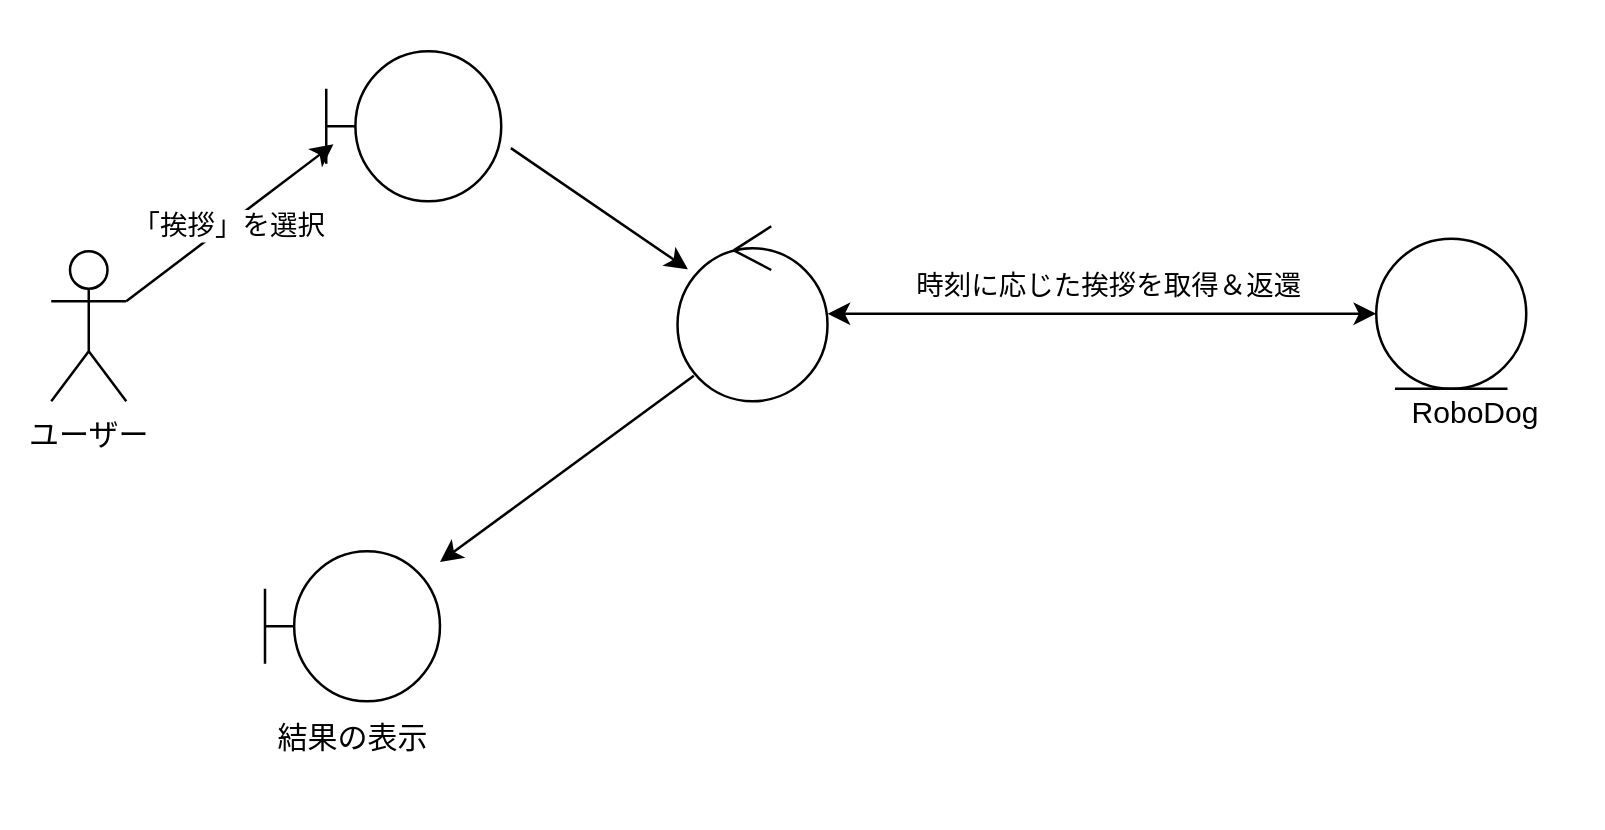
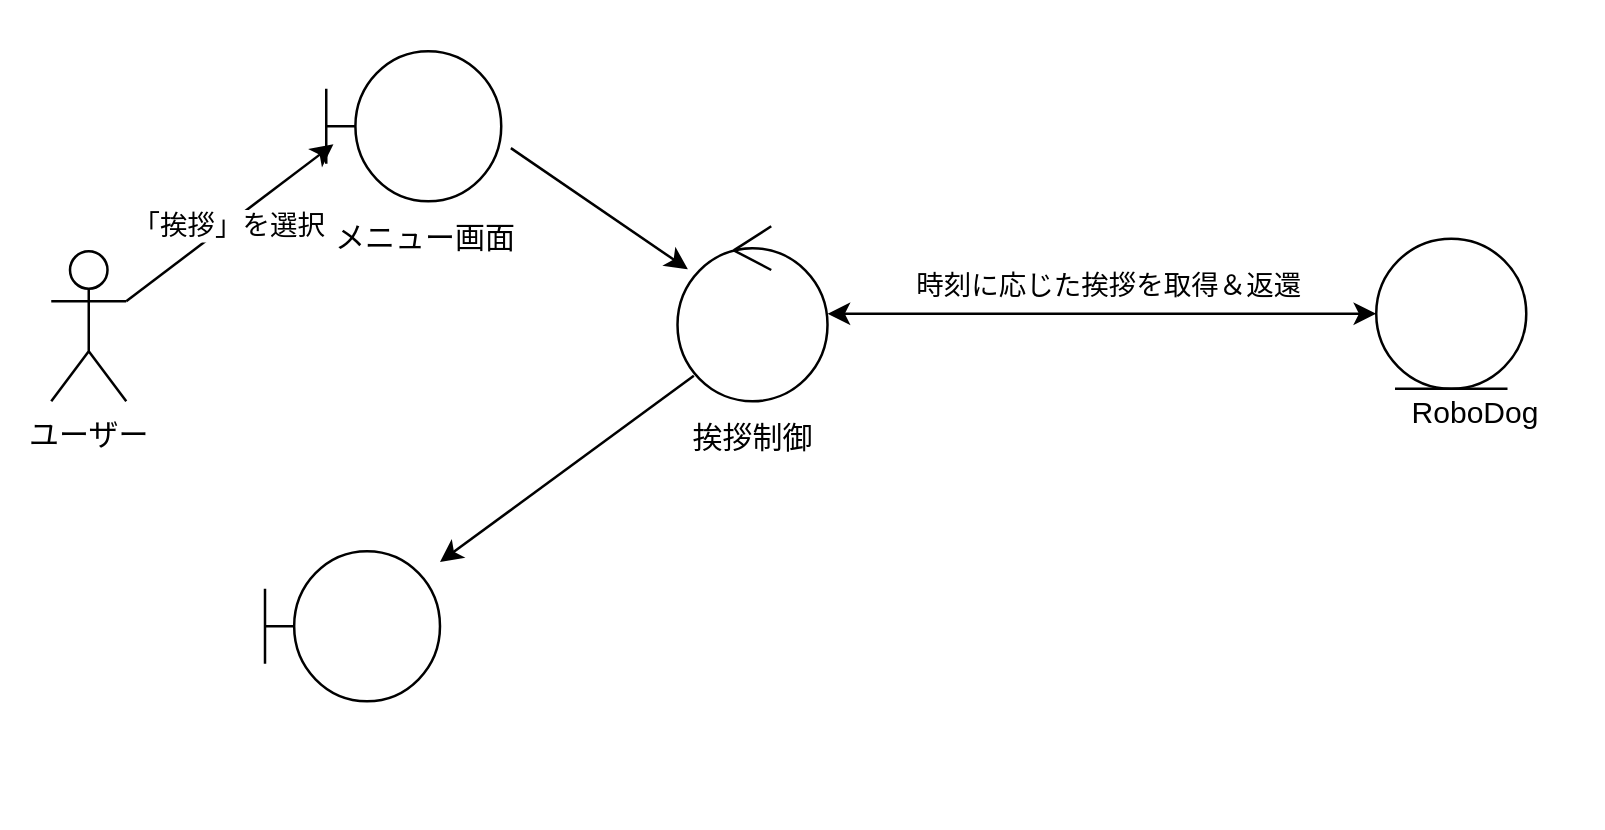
none -> (426, 239)
none -> (753, 439)
(353, 739) -> none
